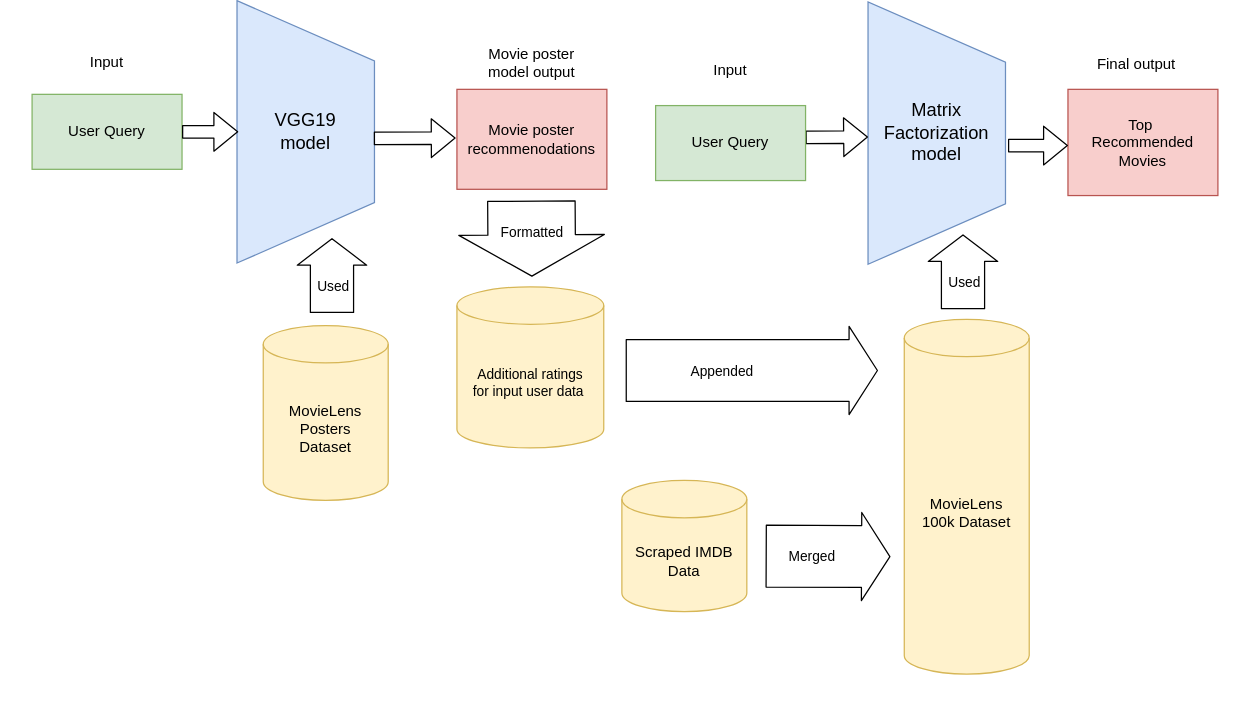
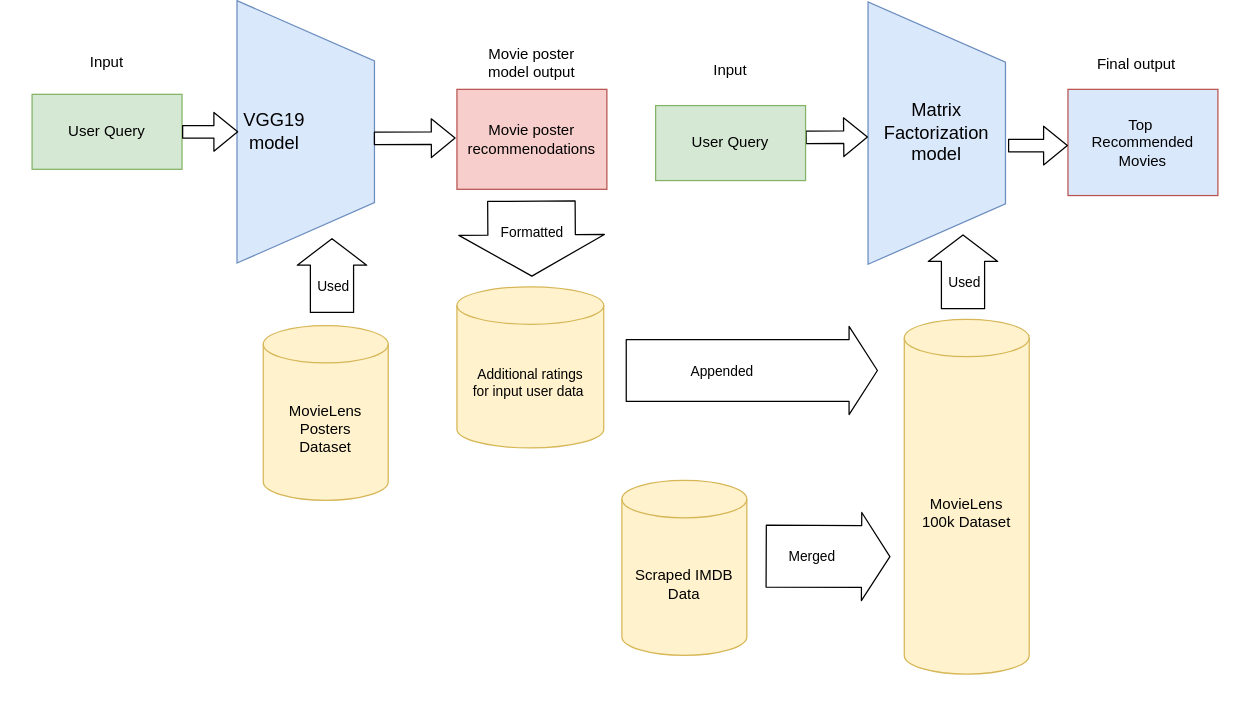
(306, 132) -> (274, 132)
(1143, 143) -> (1143, 143)
(684, 546) -> (684, 568)
